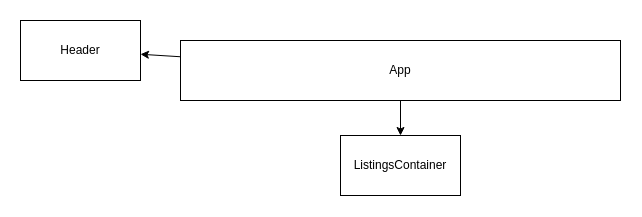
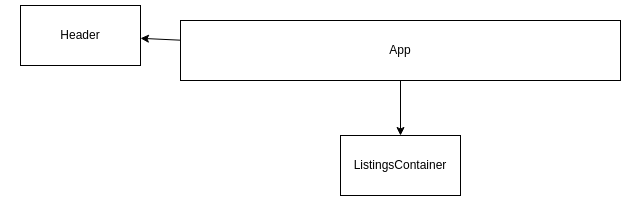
(81, 51) -> (81, 36)
(401, 71) -> (401, 51)
